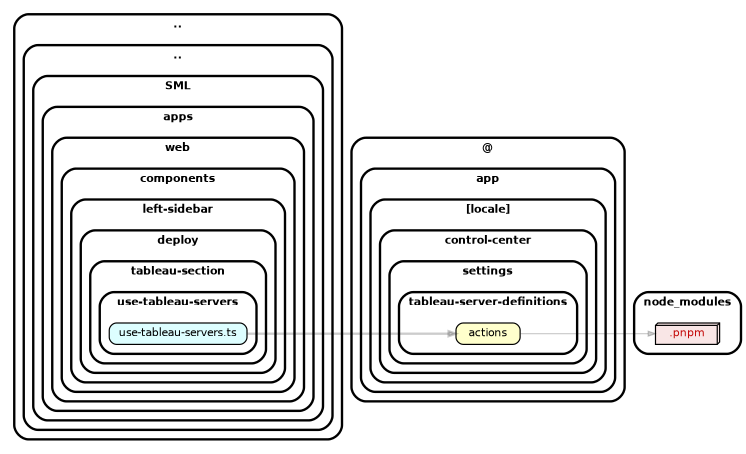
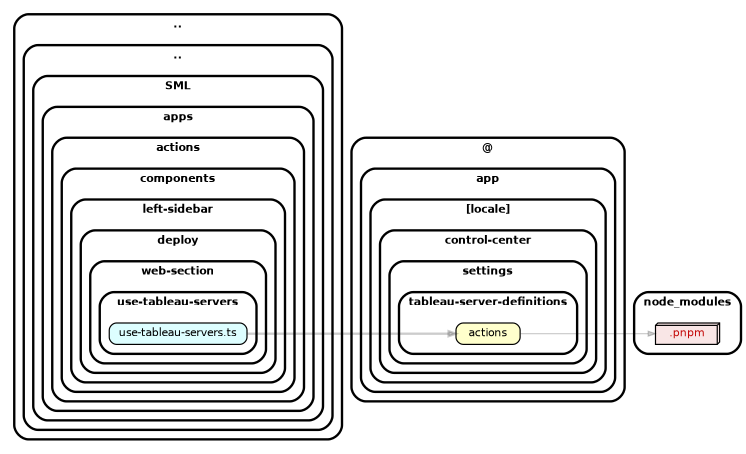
(178, 148) -> (178, 148)
(178, 272) -> (178, 272)
